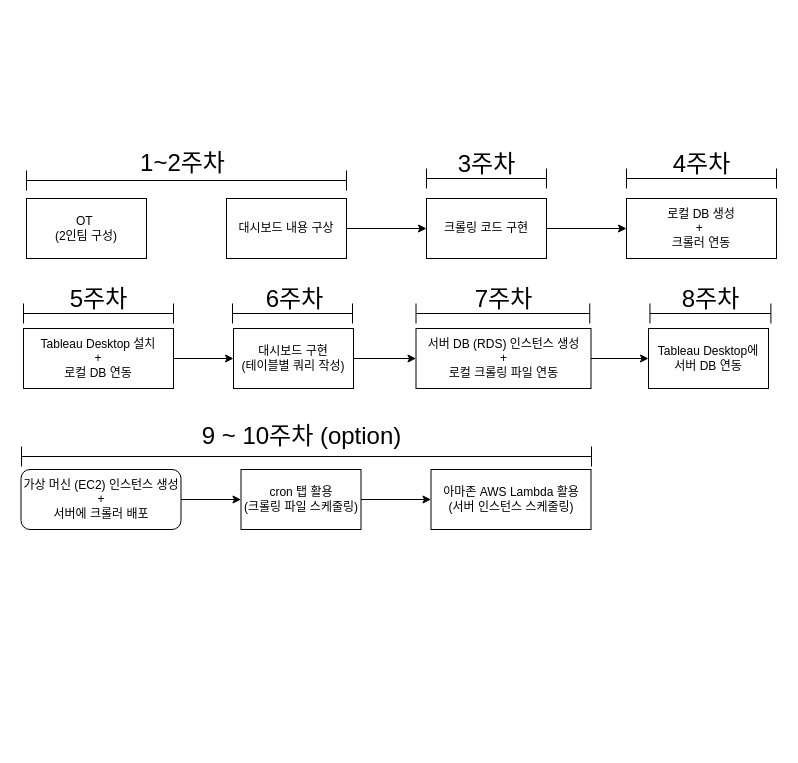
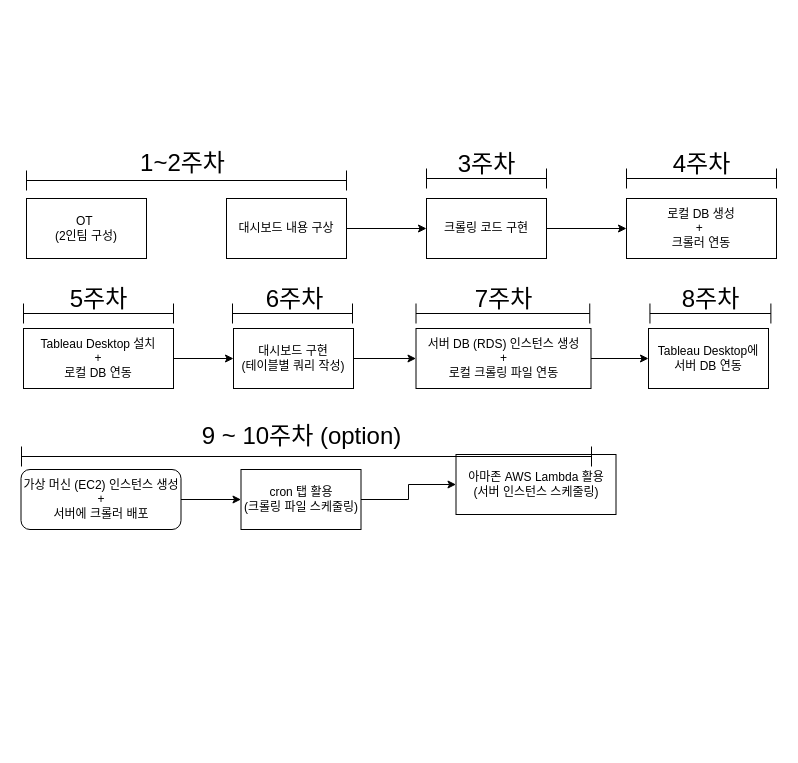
(511, 500) -> (536, 485)
